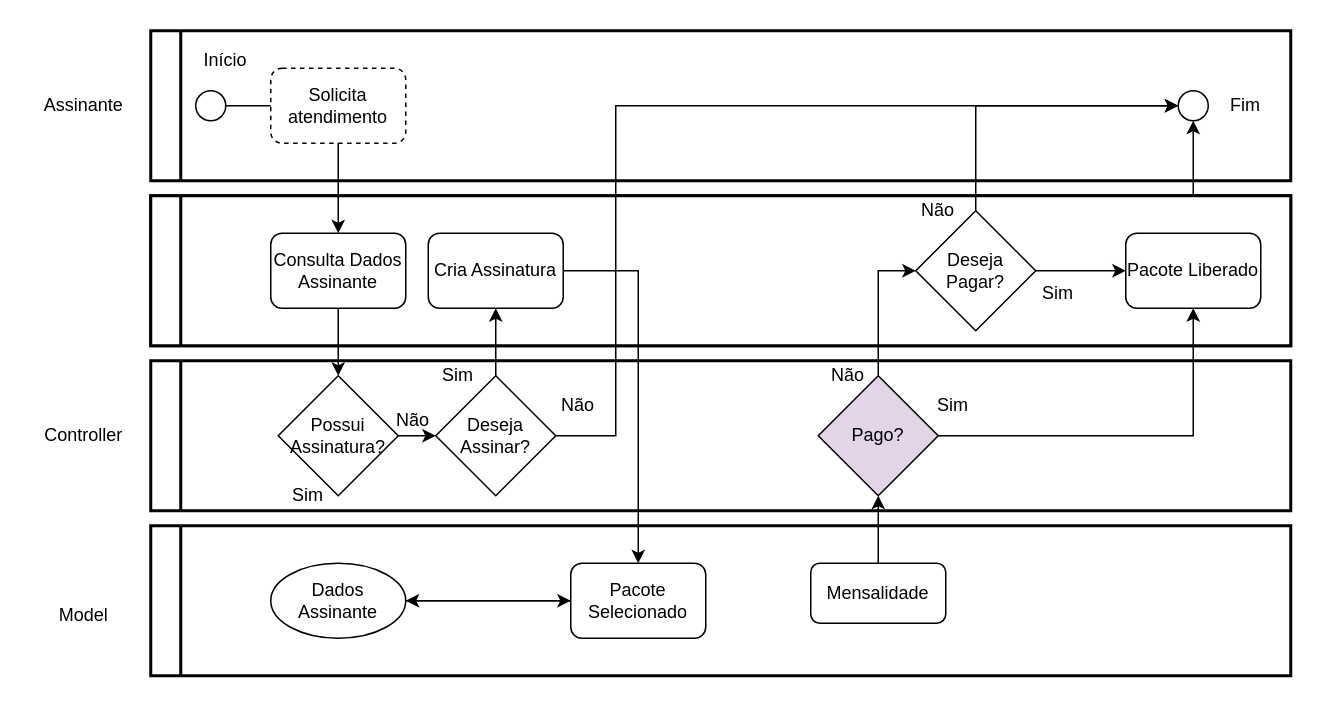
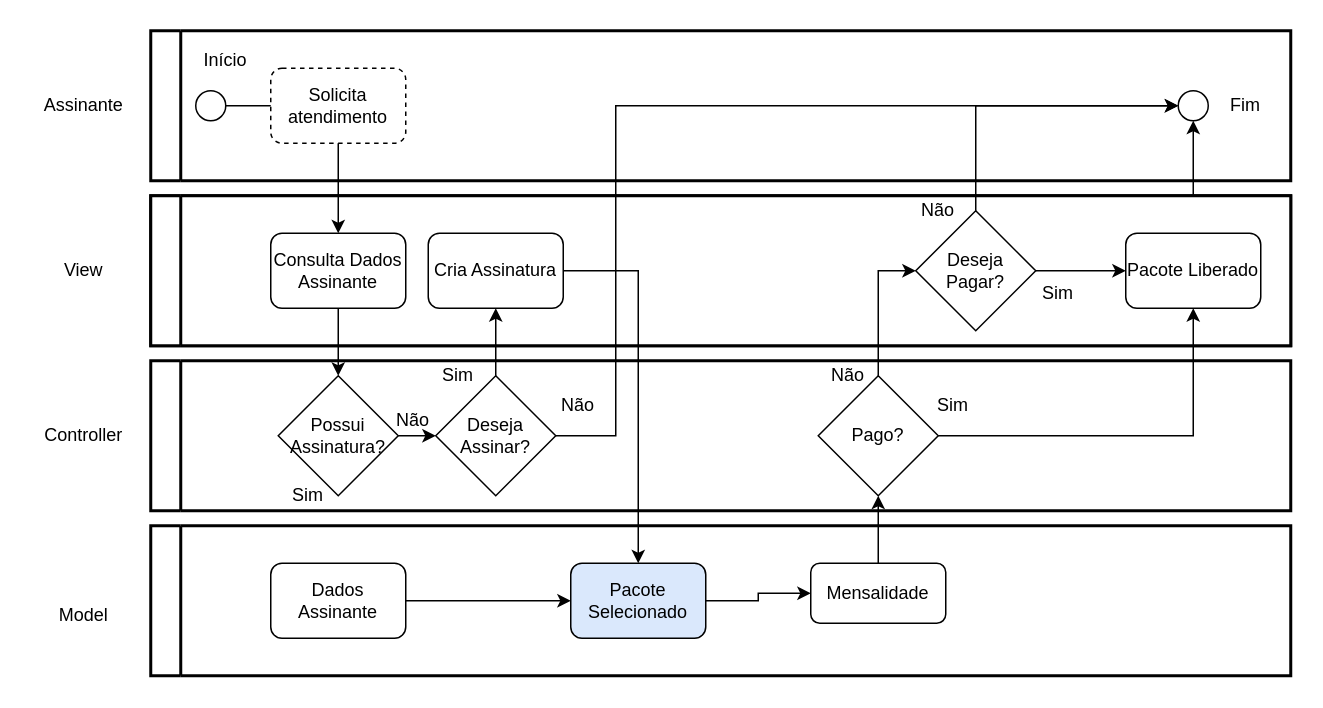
none -> (83, 271)
(878, 436) -> (878, 436)
(338, 601) -> (338, 601)
(569, 601) -> (756, 601)
(638, 601) -> (638, 601)
